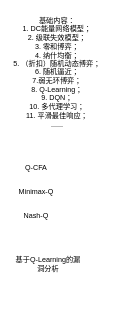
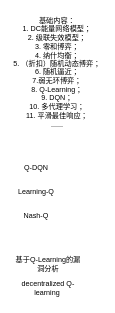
(36, 168) -> (36, 168)
(36, 192) -> (36, 192)
none -> (48, 288)
